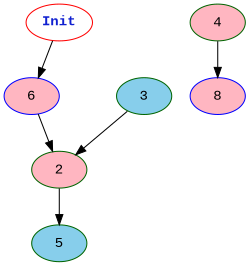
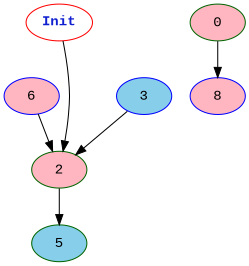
(218, 22) -> (218, 22)
(47, 54) -> (69, 91)
(144, 96) -> (144, 96)
